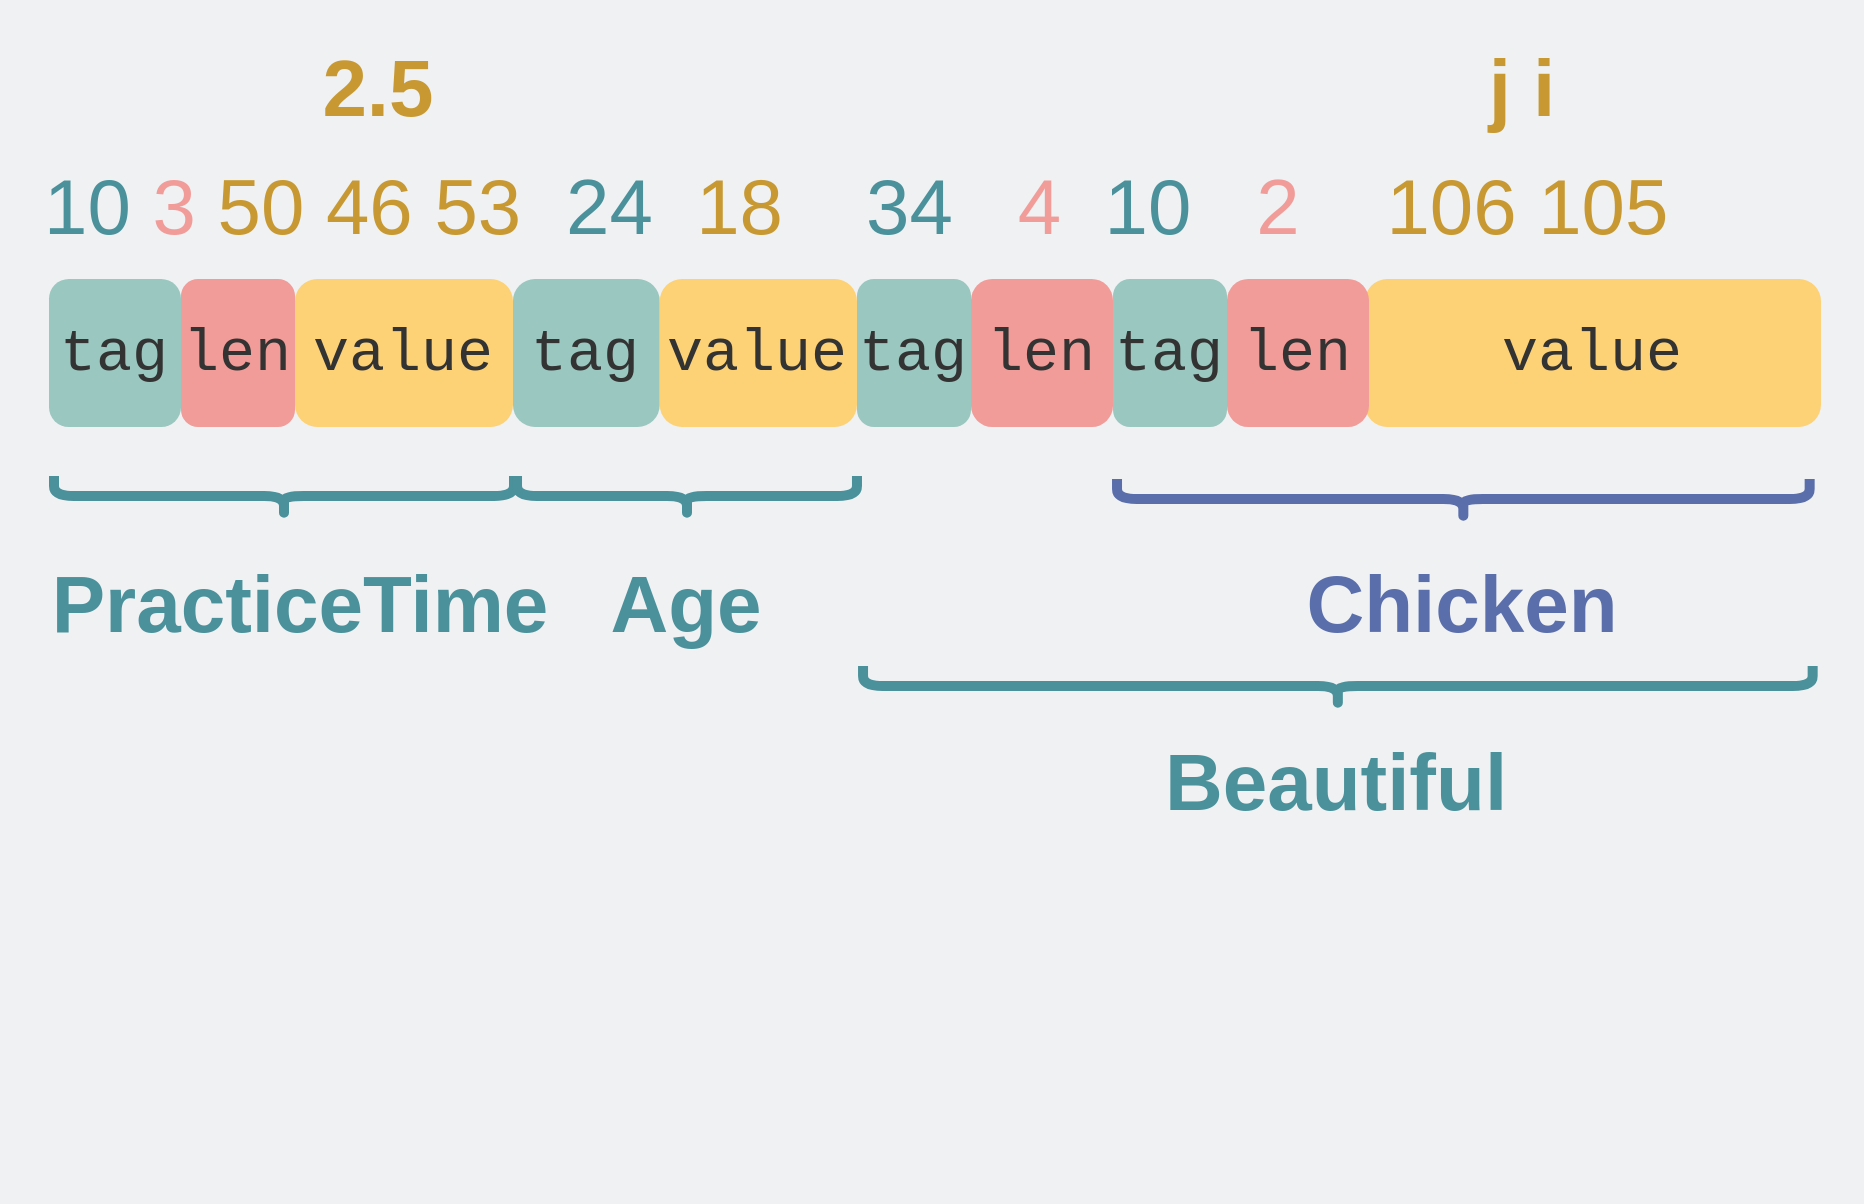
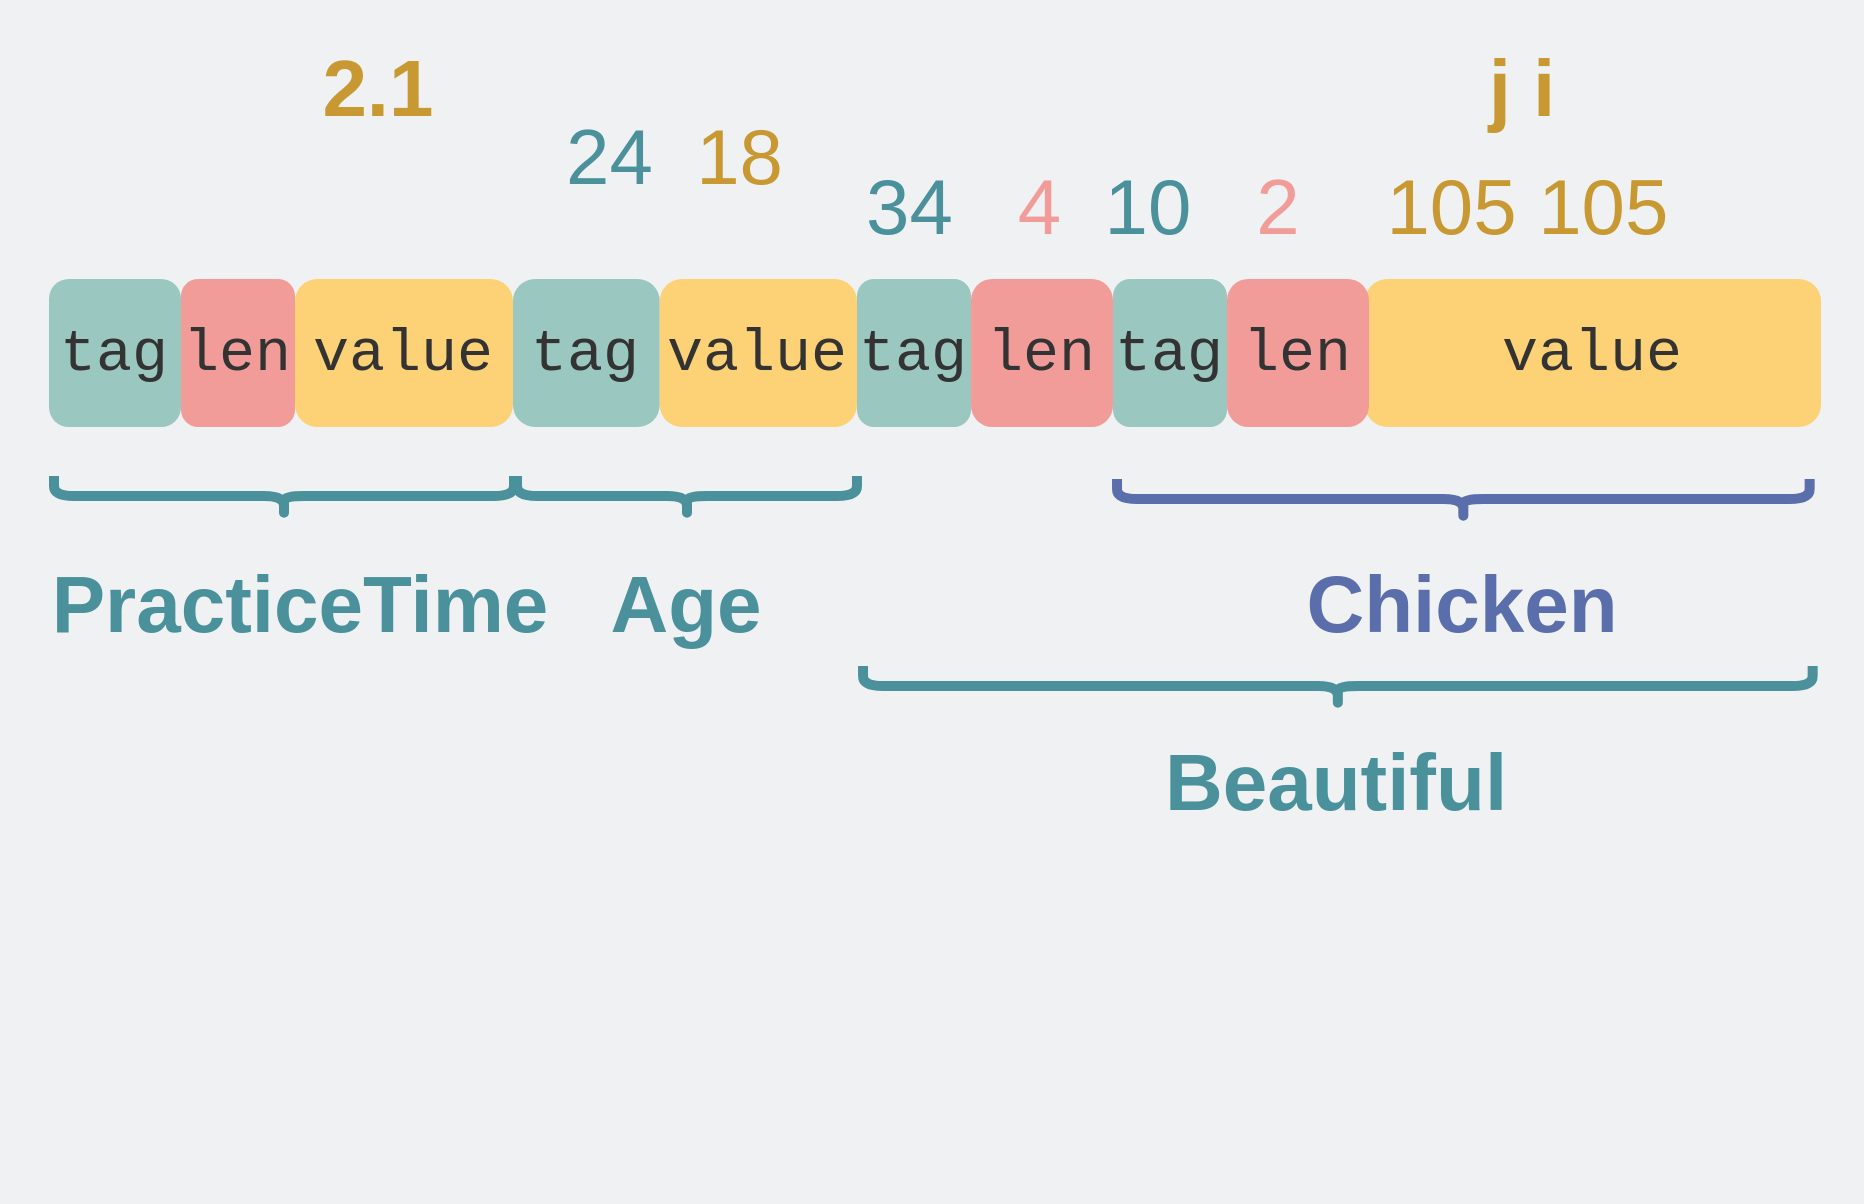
(379, 87) -> (379, 87)
(284, 208) -> none
(687, 208) -> (687, 158)
(1019, 209) -> (1019, 209)
